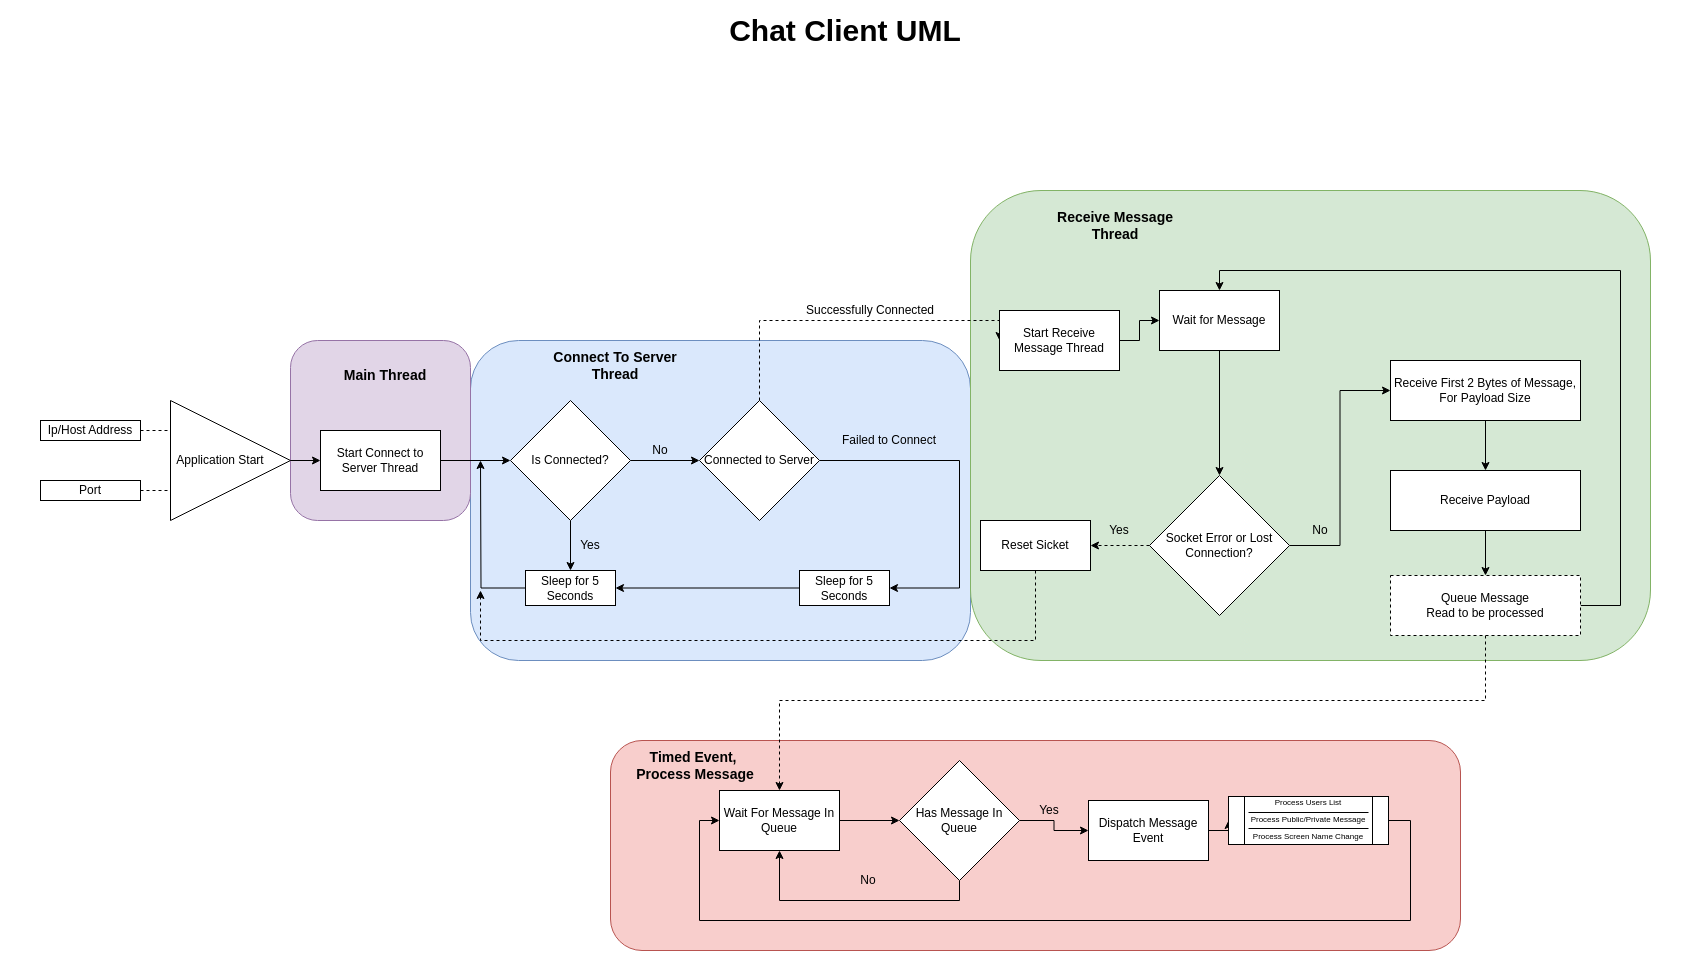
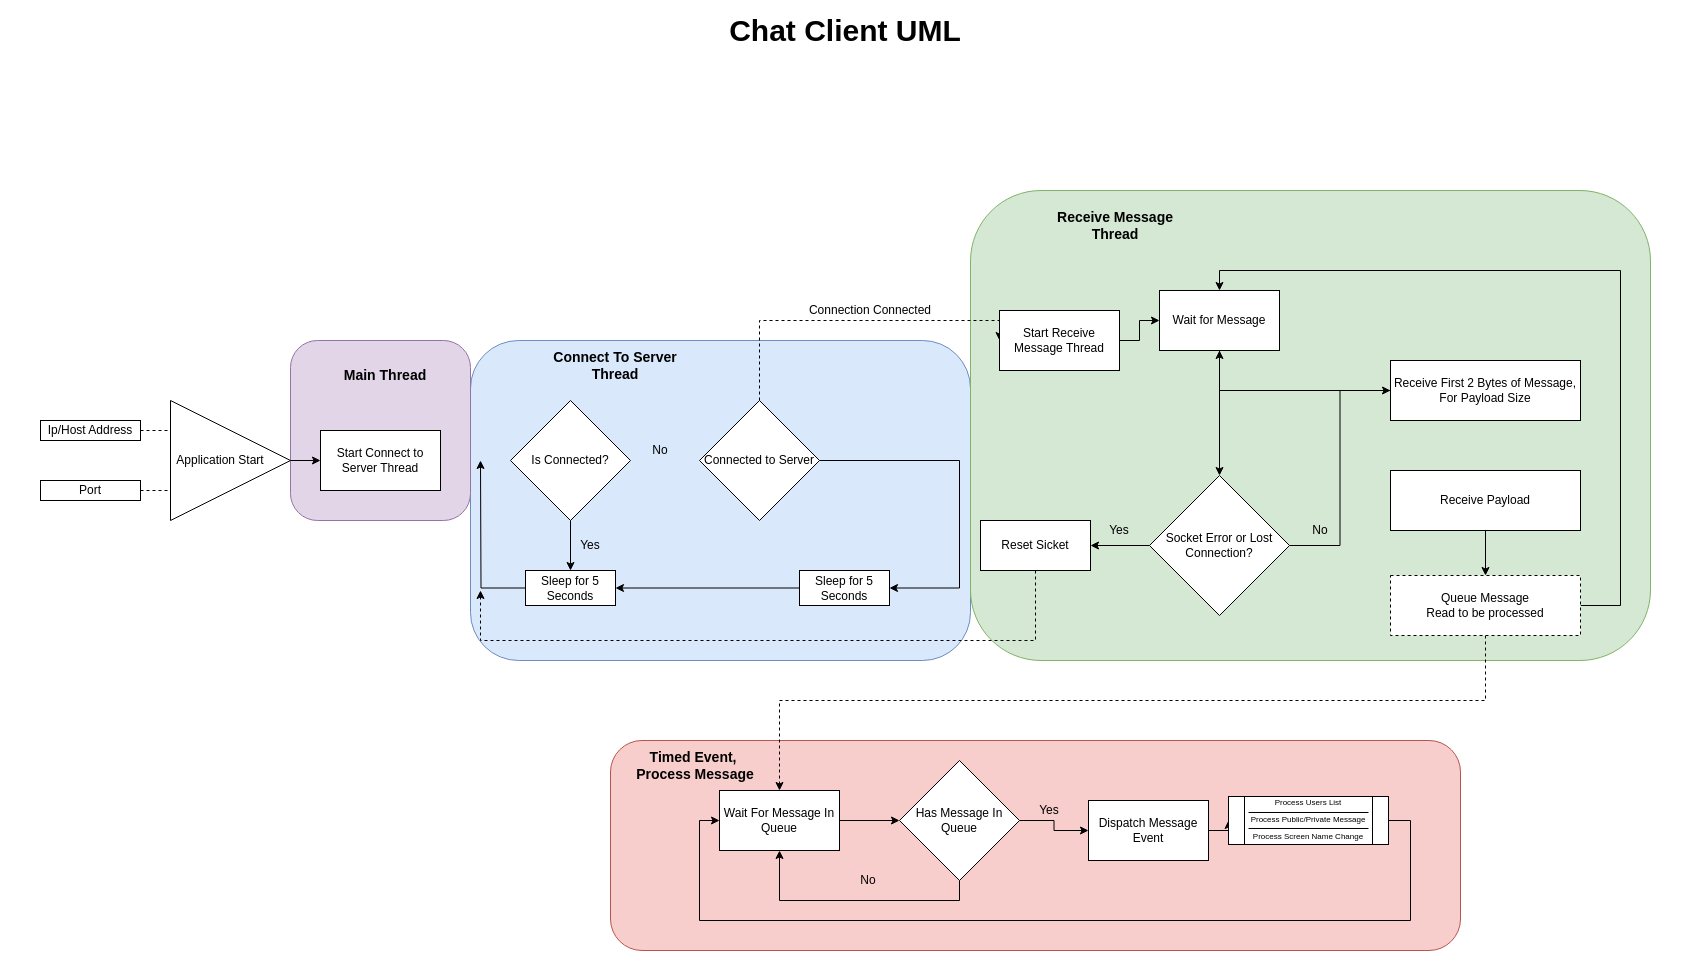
(871, 311) -> (871, 311)
(890, 441) -> none
(1486, 442) -> (1281, 391)
(472, 461) -> none
(662, 461) -> none
(1122, 546) -> (1122, 546)
